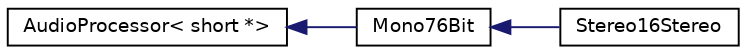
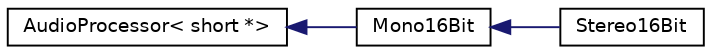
(424, 27) -> (424, 27)
(650, 27) -> (632, 27)
